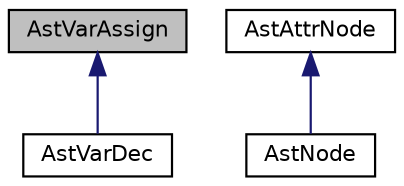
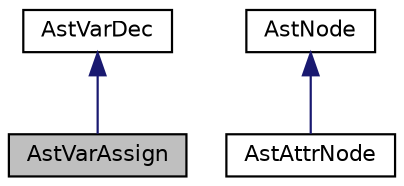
(98, 105) -> (98, 105)
(311, 105) -> (311, 105)
